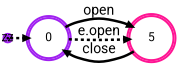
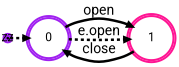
(151, 38) -> (151, 38)
